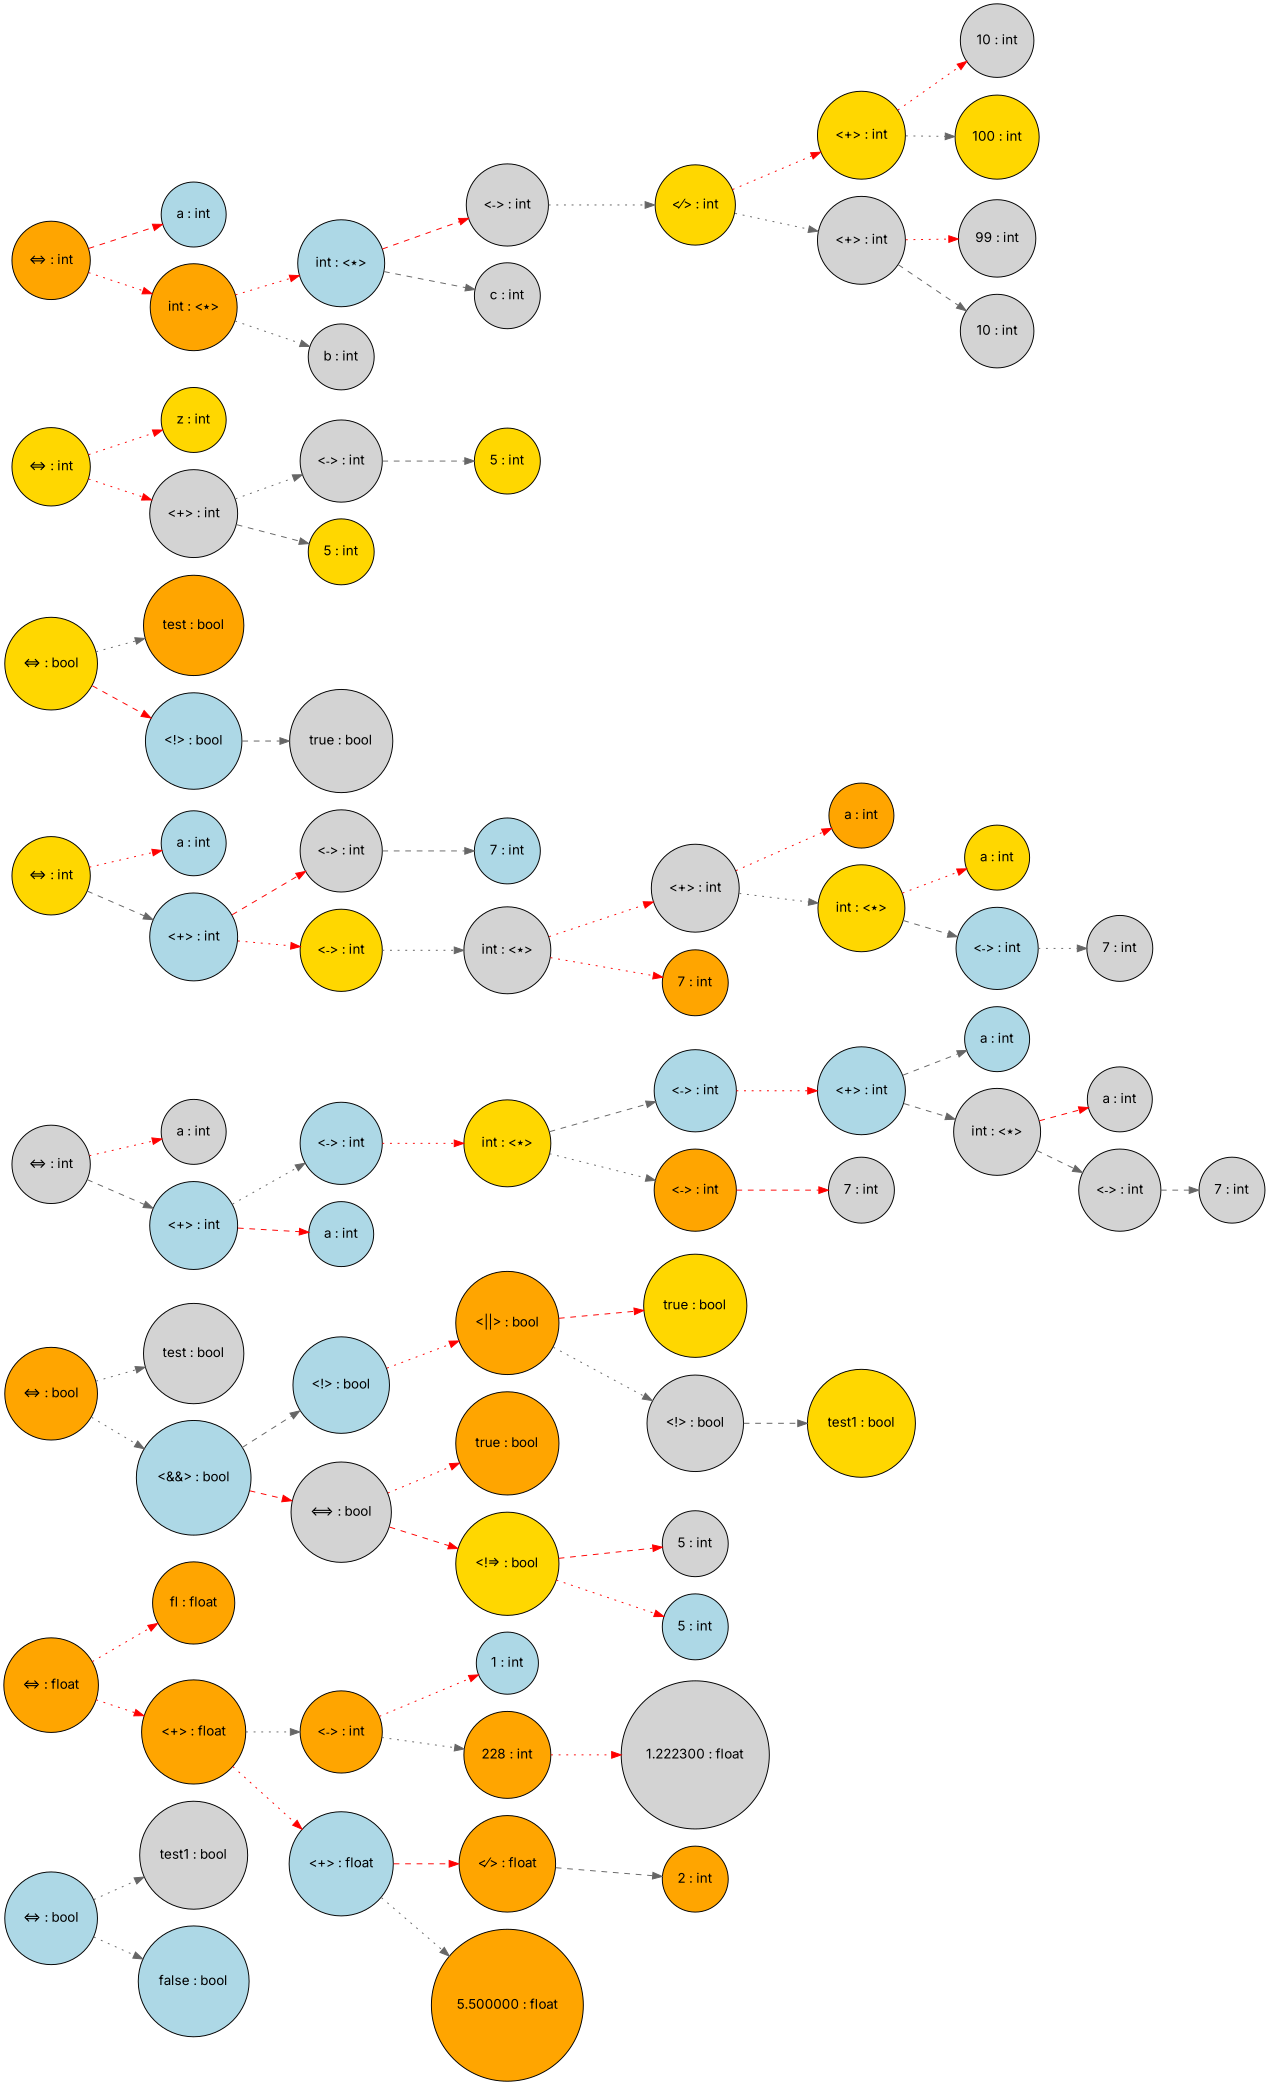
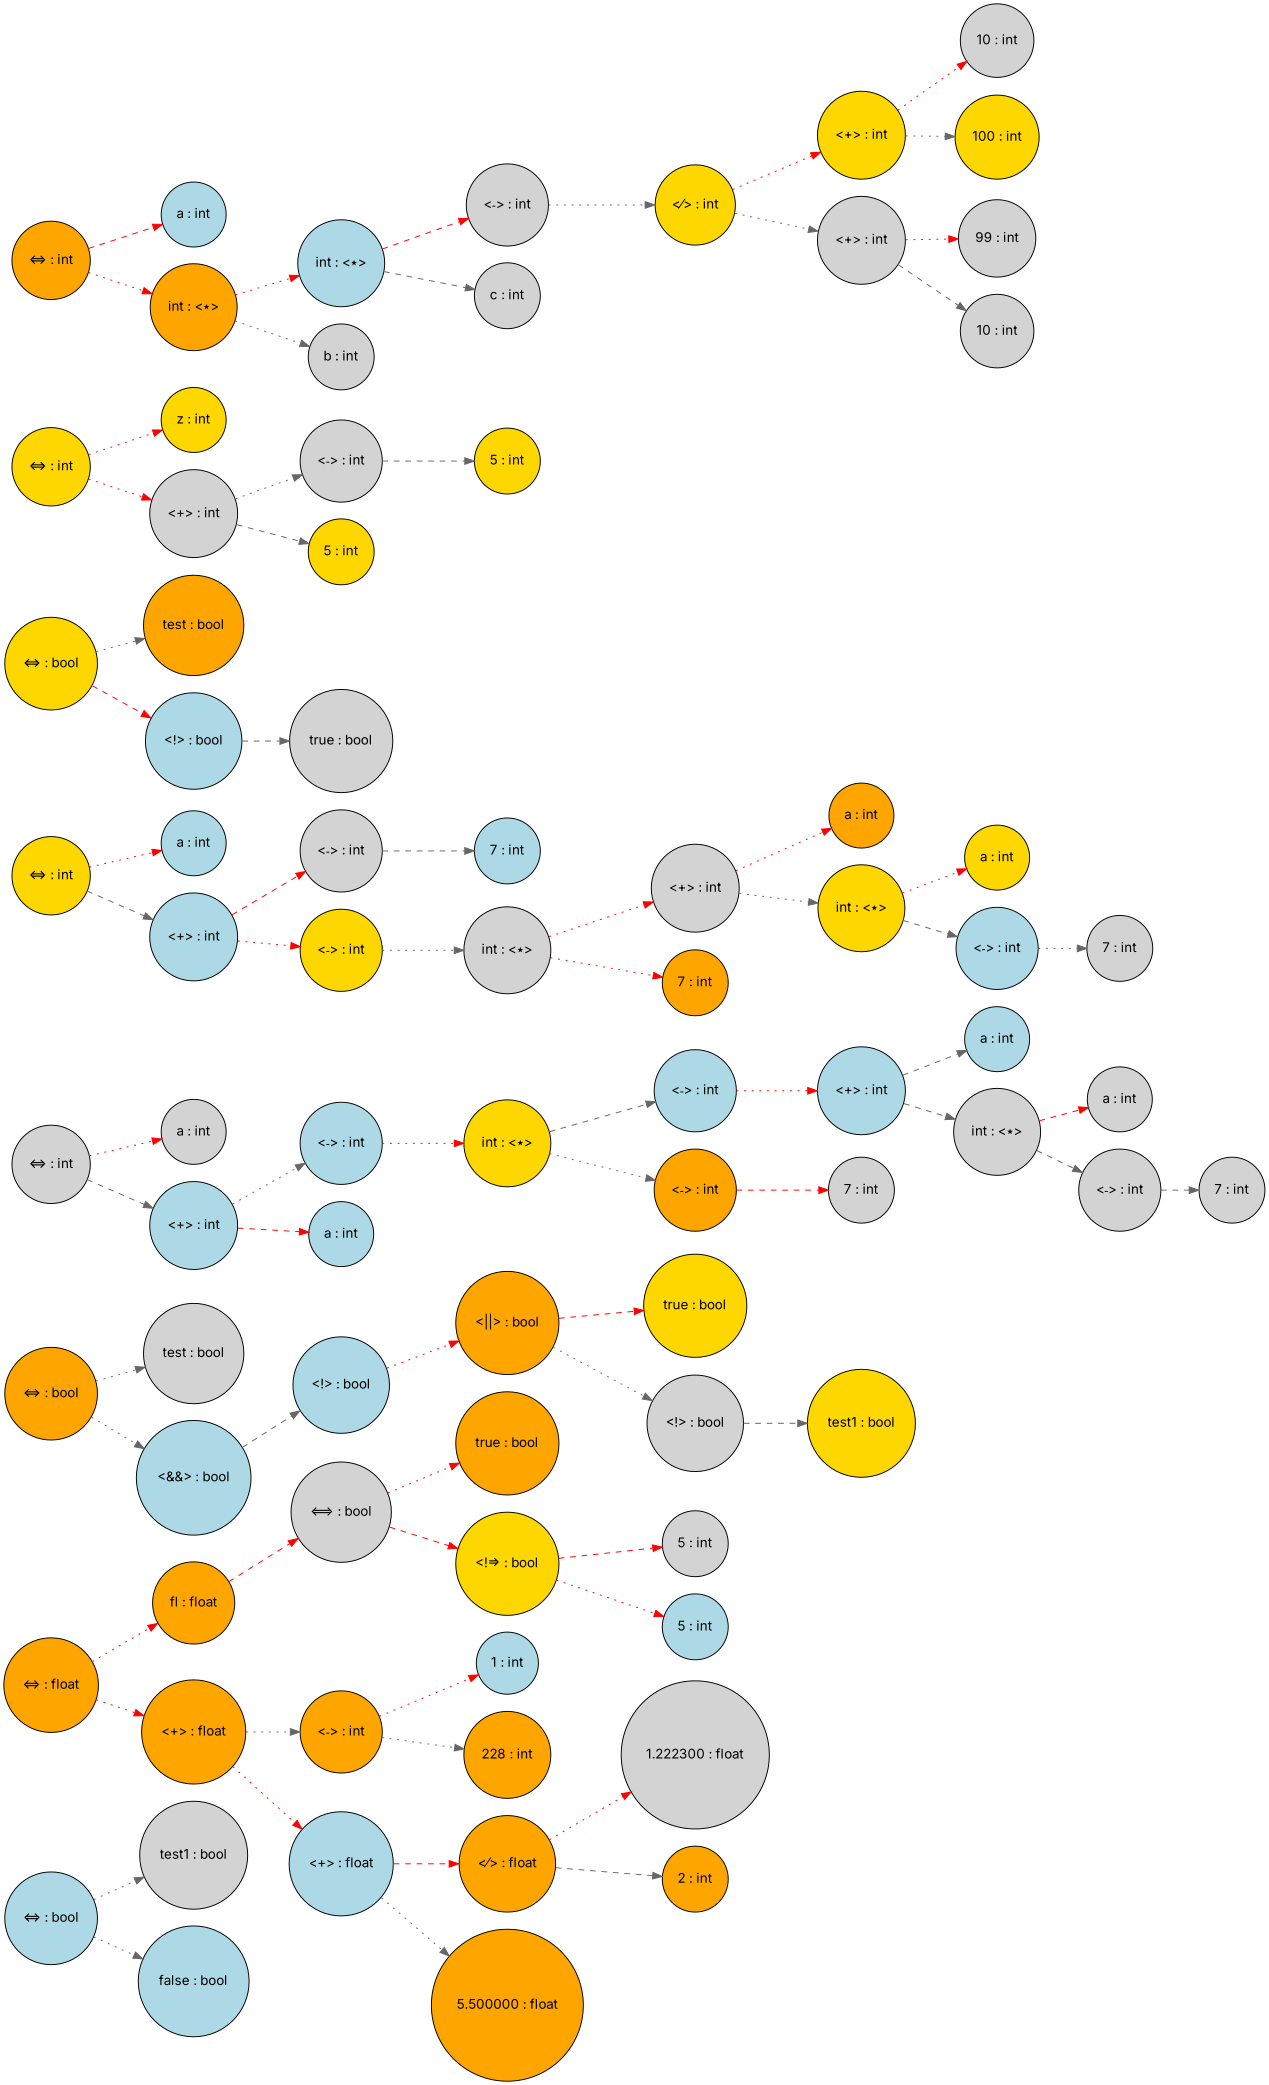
(266, 1495) -> (259, 1563)
(581, 1755) -> (586, 1818)
